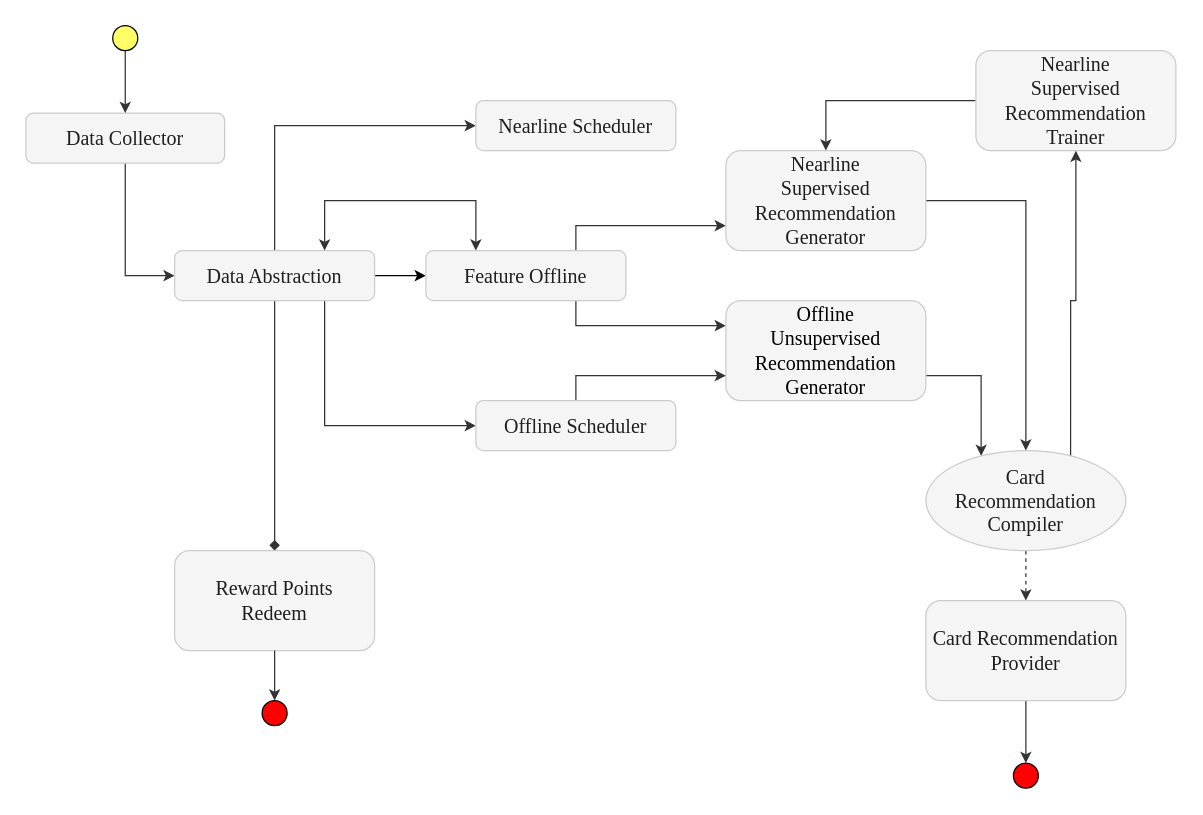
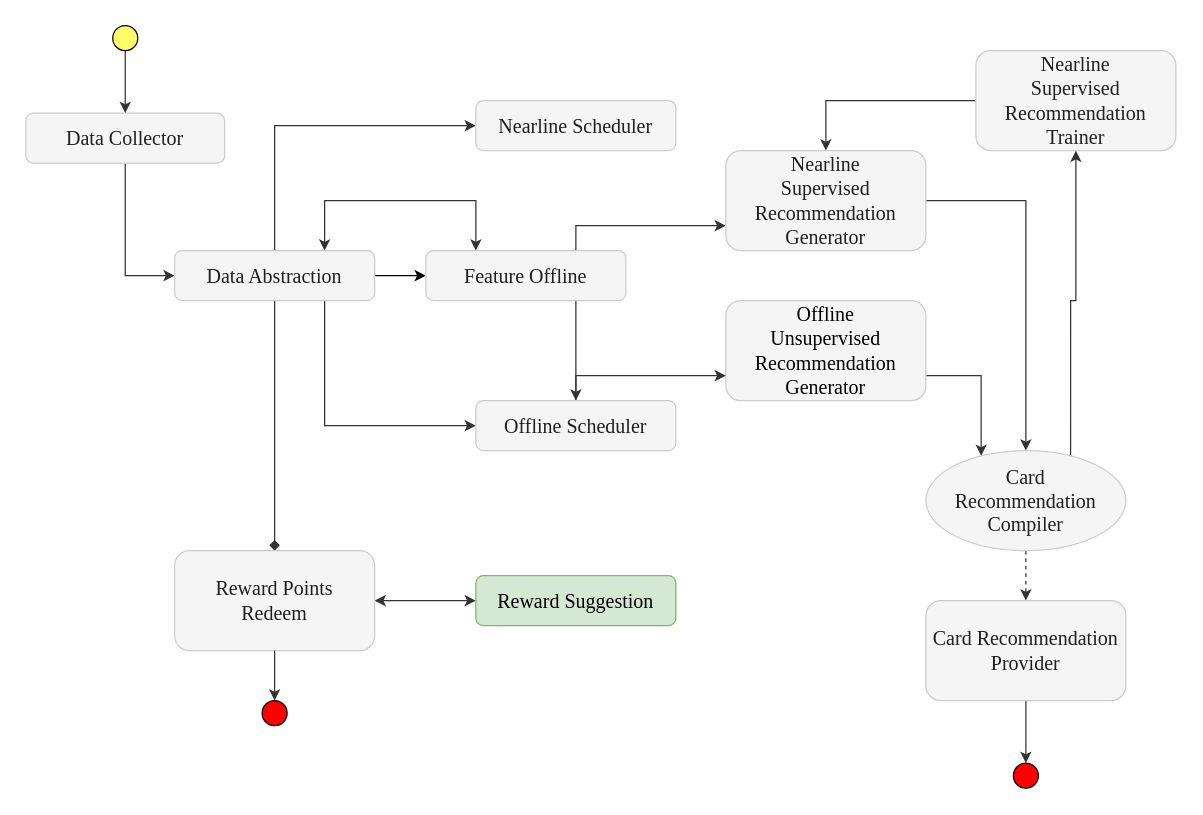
(645, 326) -> (576, 348)
none -> (424, 601)
none -> (576, 601)
